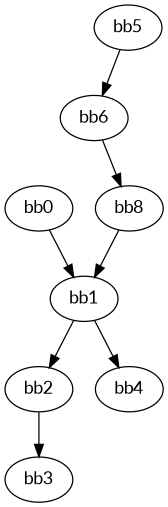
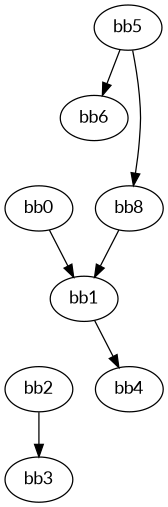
(109, 157) -> (140, 112)
(64, 338) -> none
